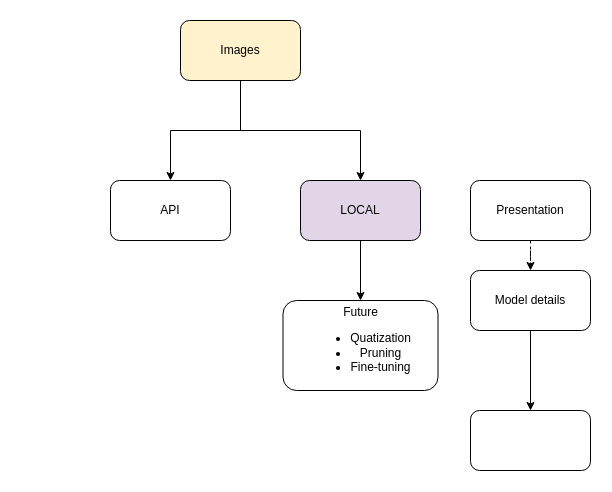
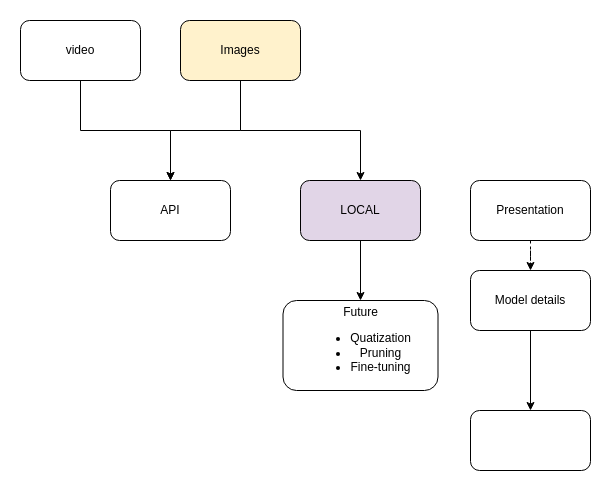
none -> (81, 51)
none -> (100, 131)
